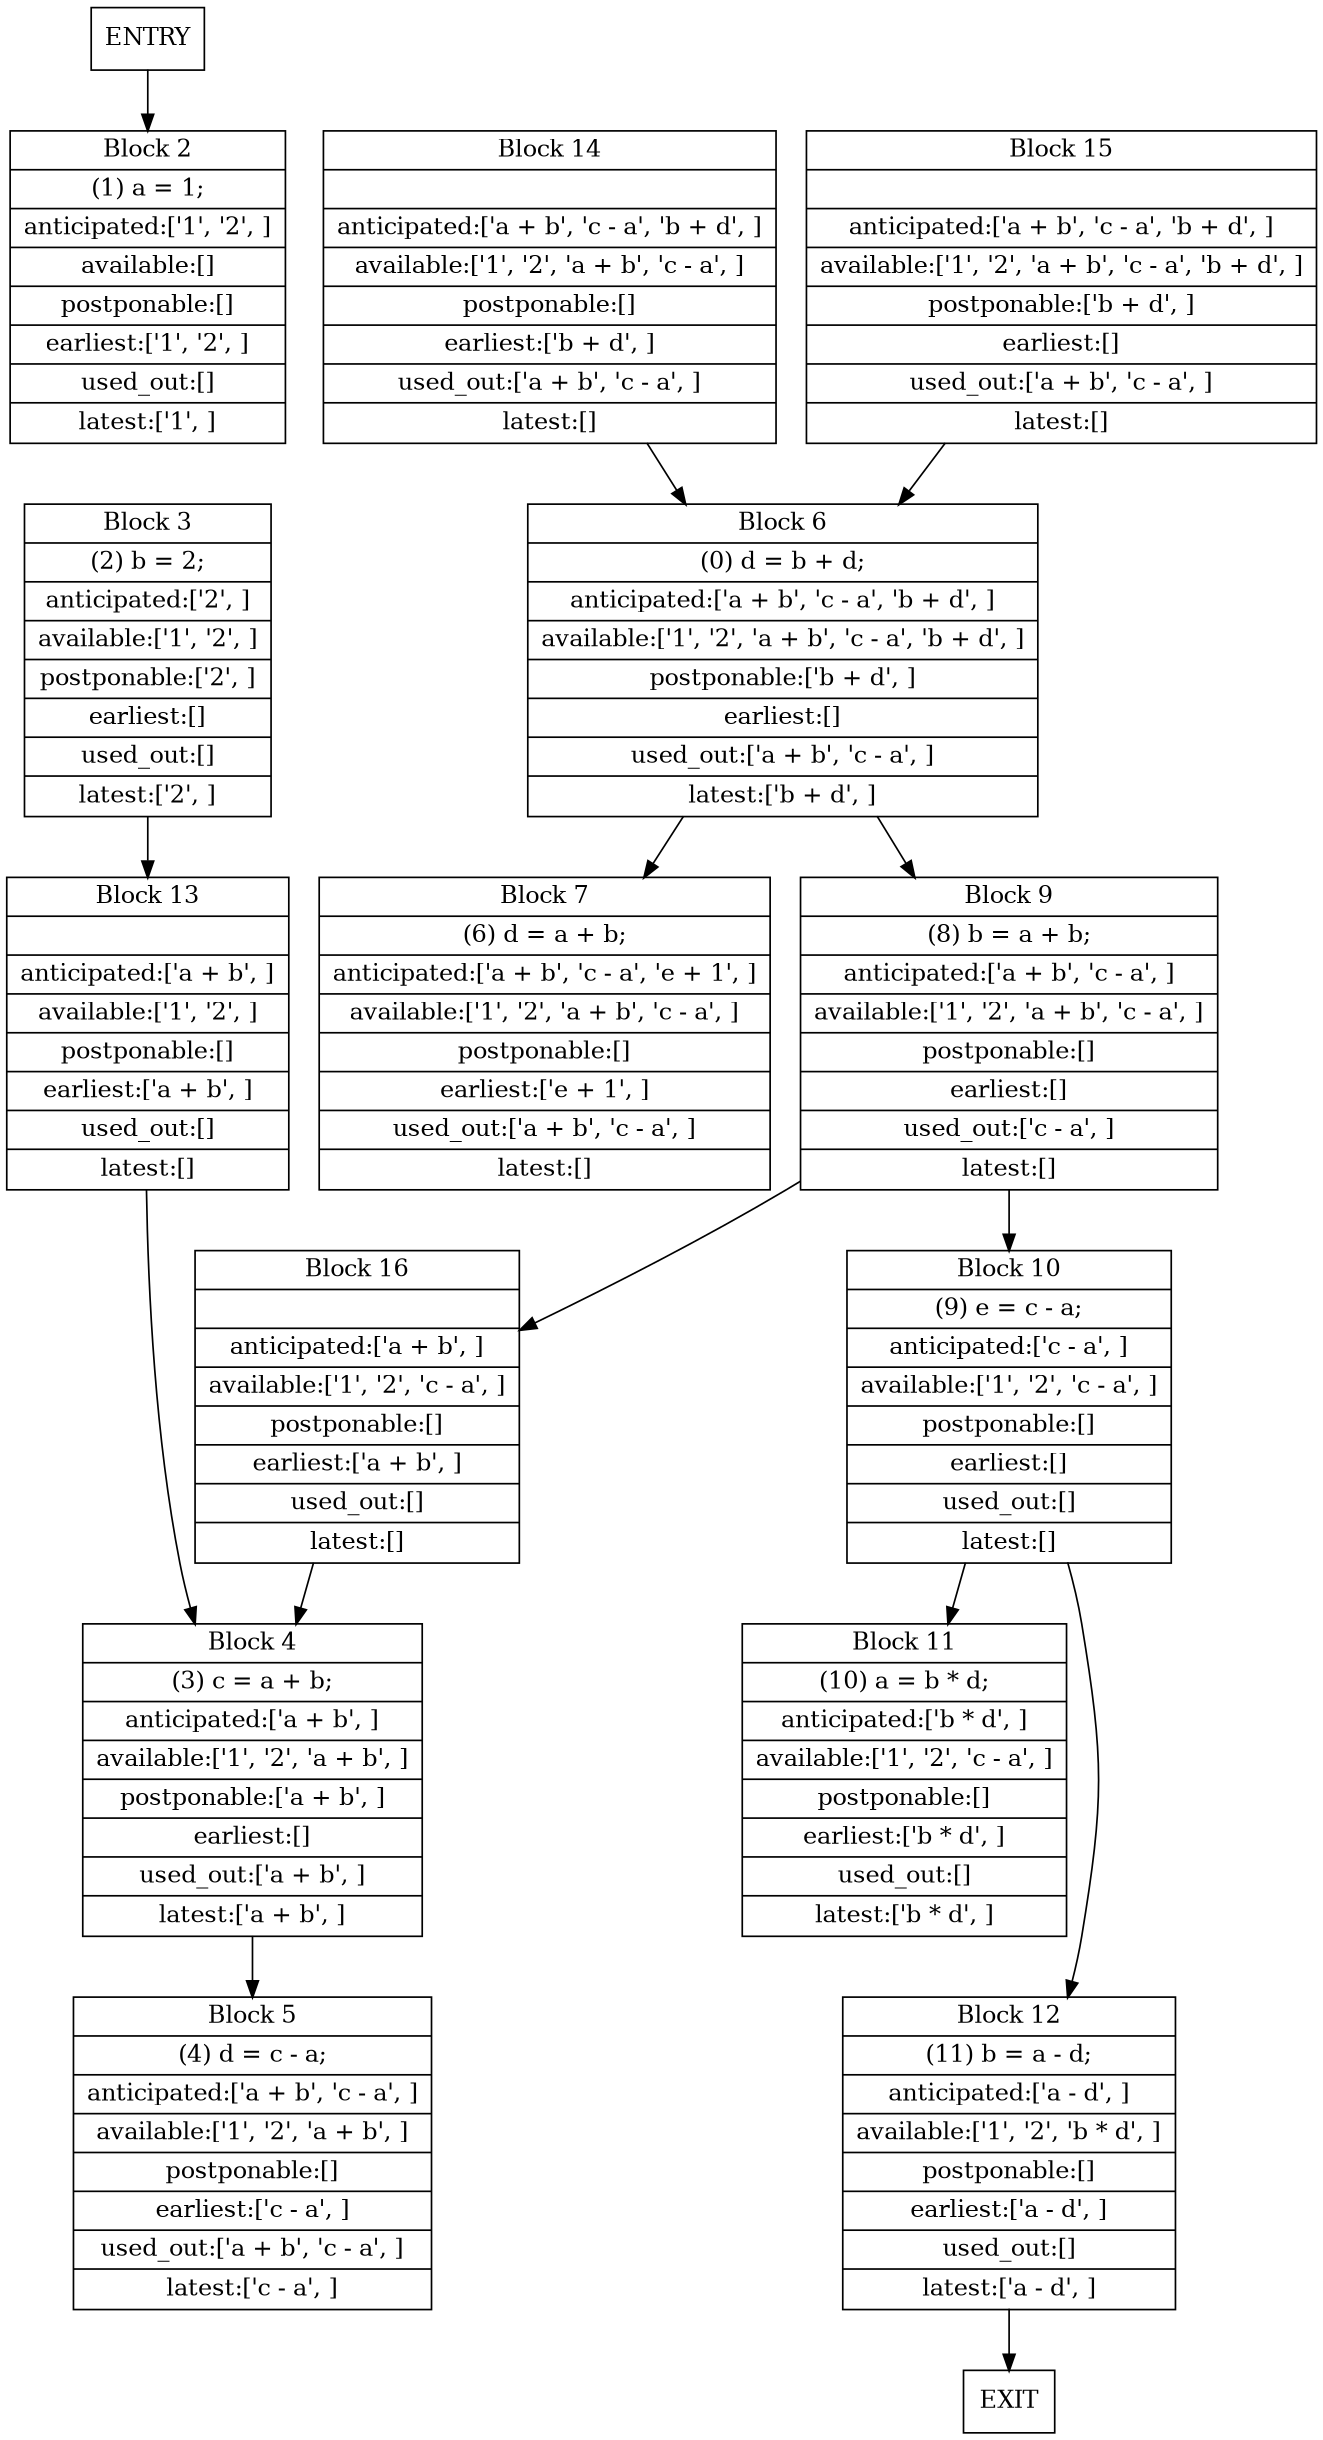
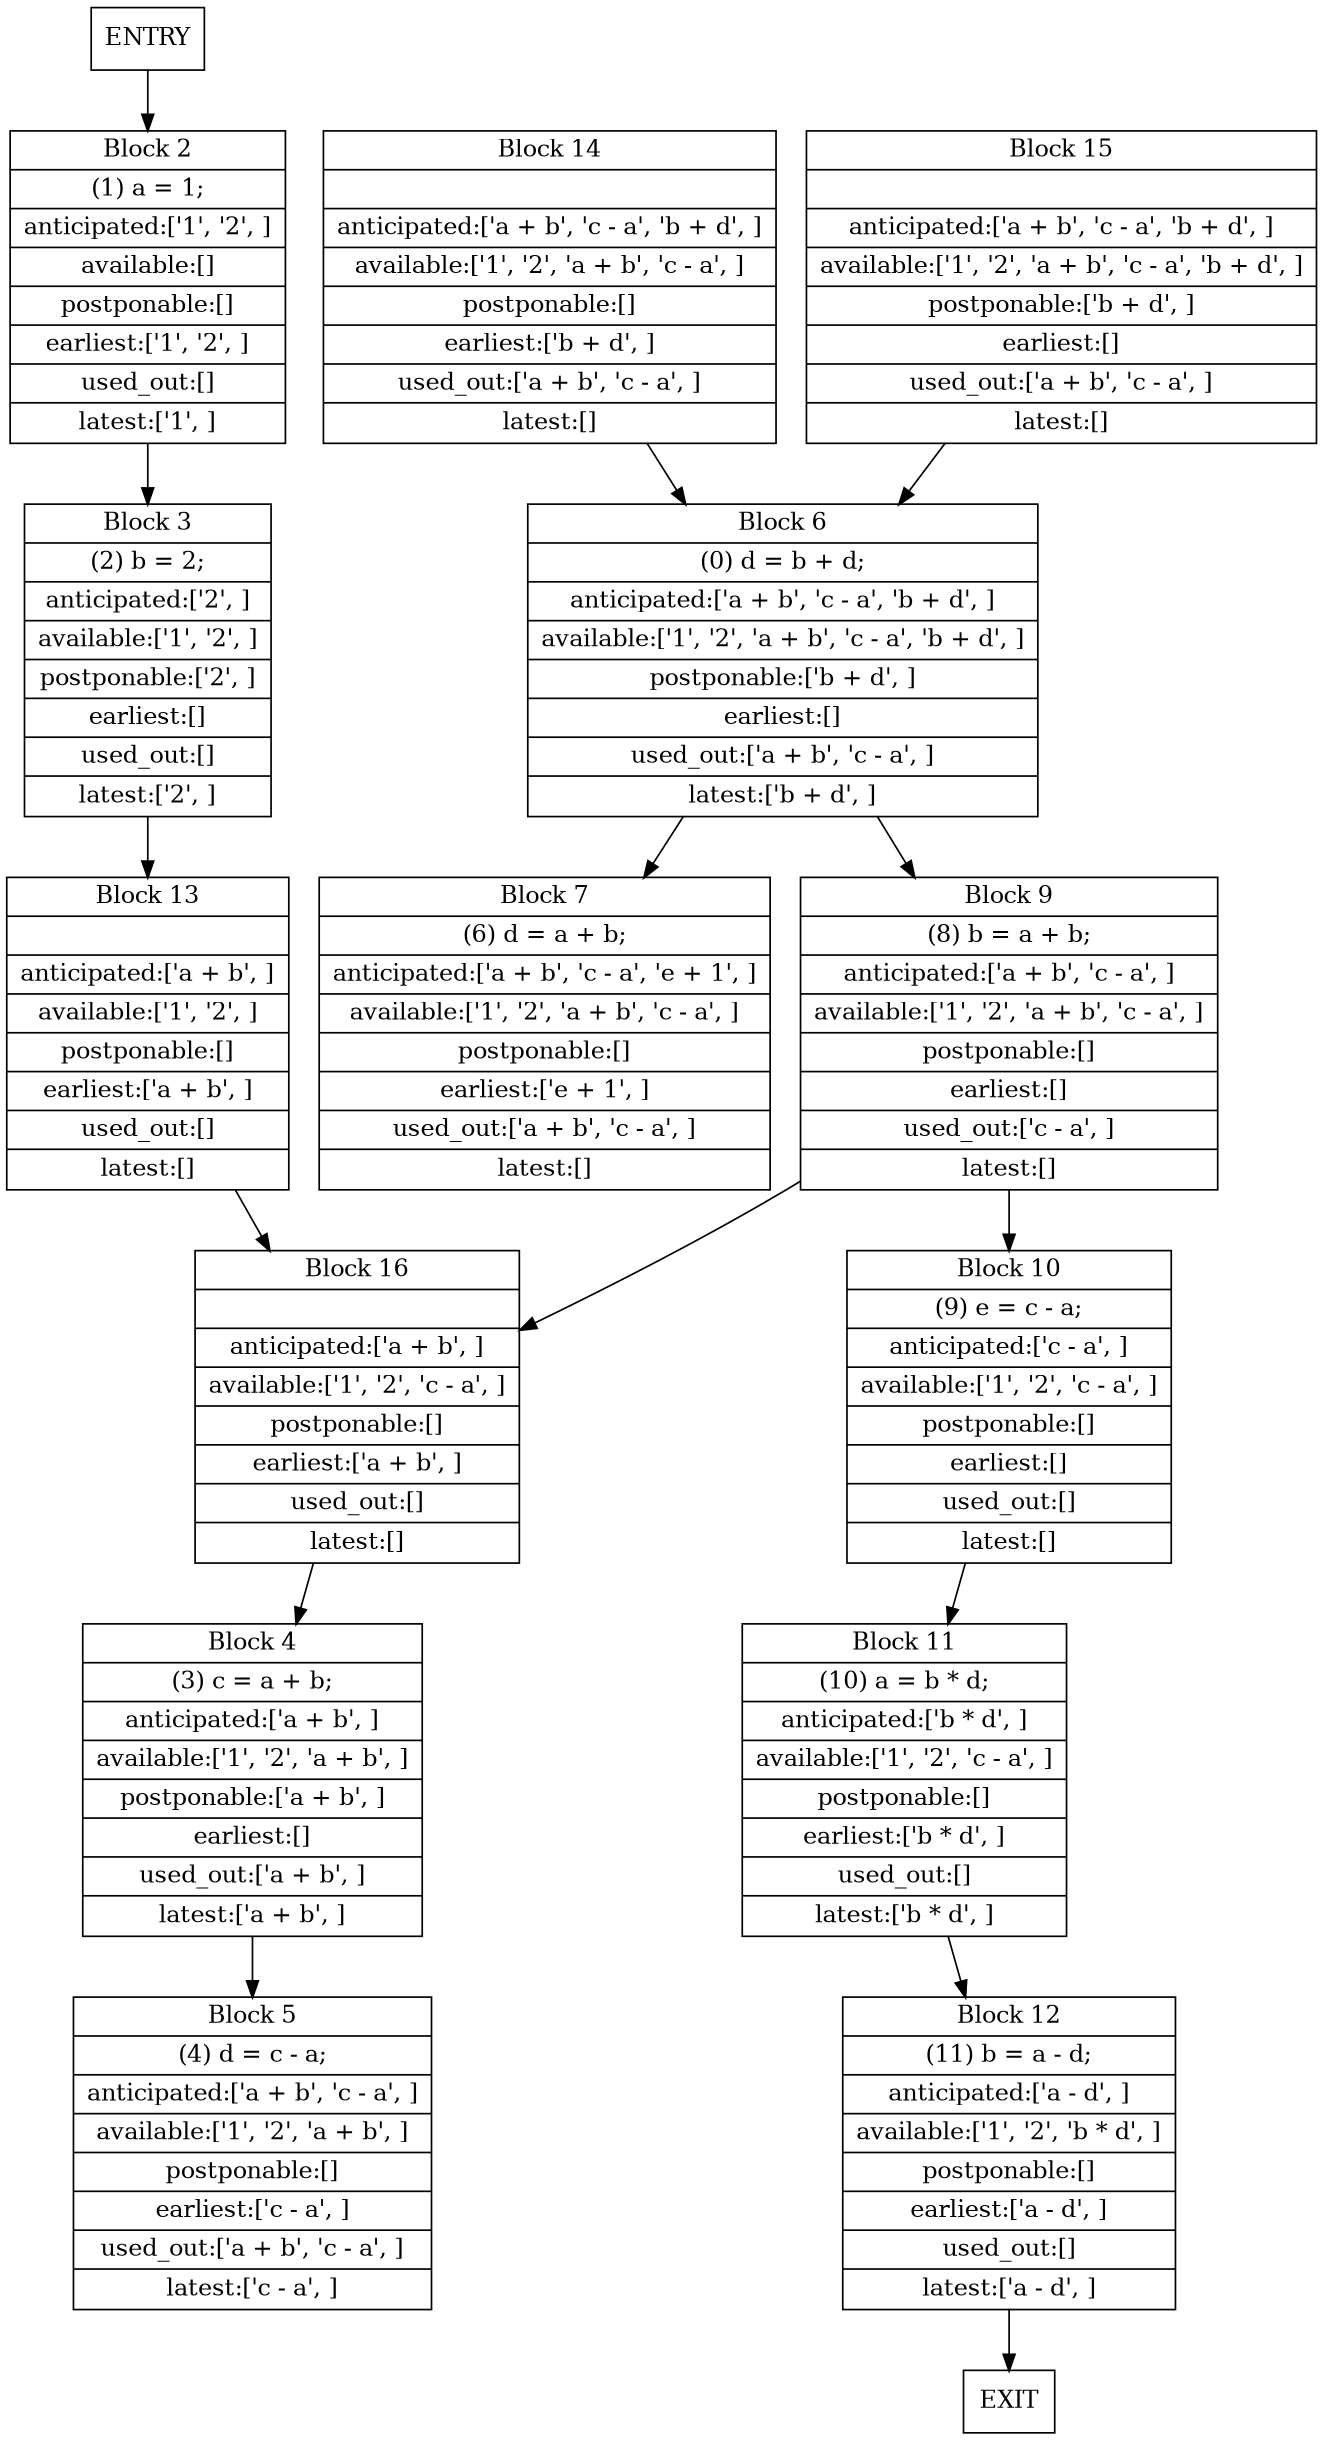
none -> (148, 465)
(157, 1400) -> (248, 1213)
(1098, 1772) -> (954, 1959)
